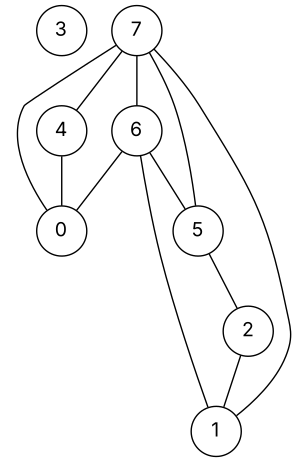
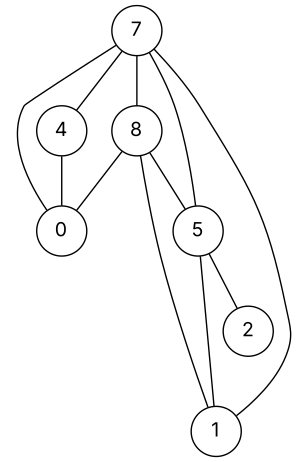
(62, 31) -> none
(137, 131) -> (137, 131)
(232, 381) -> (207, 331)
